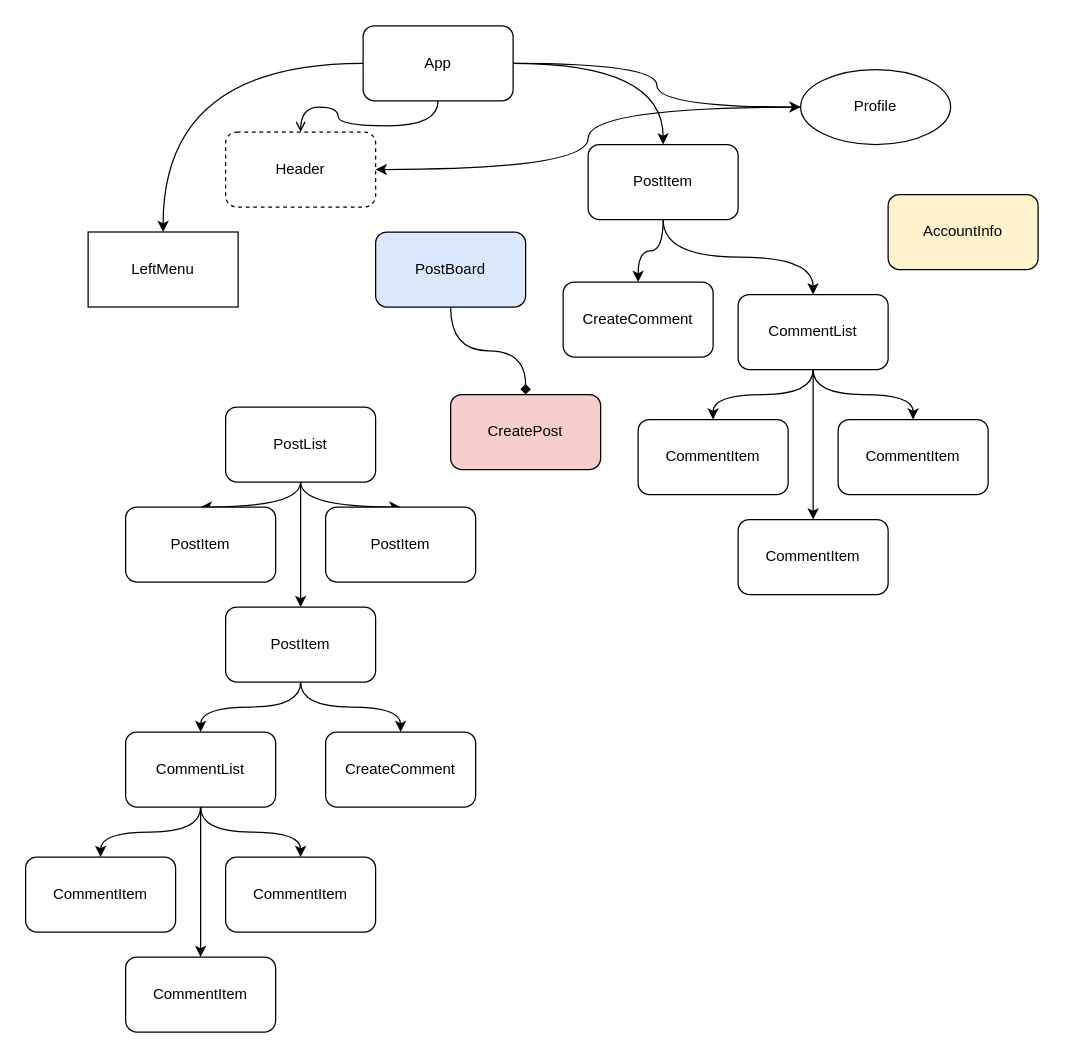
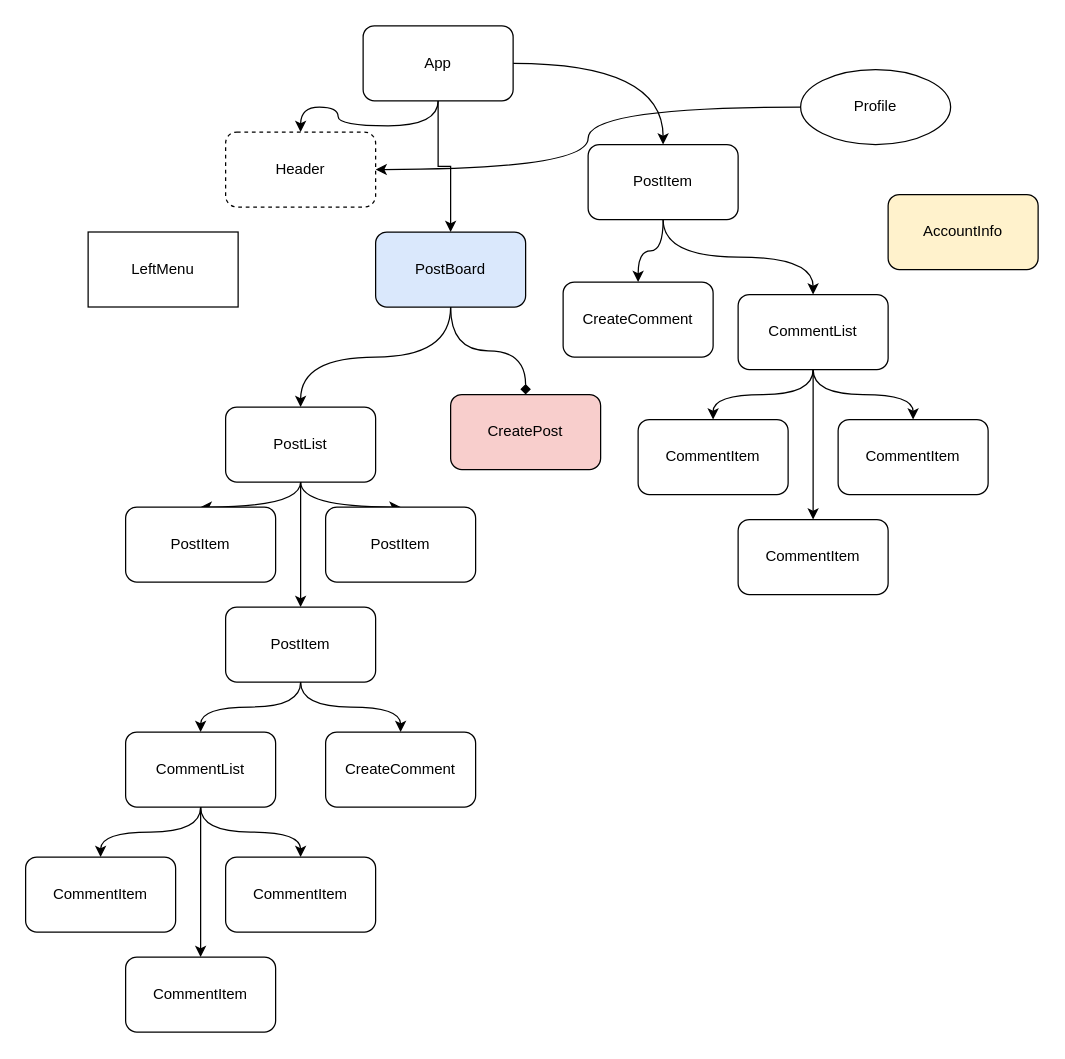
(650, 77) -> none
(223, 97) -> none
(303, 117) -> (303, 114)
none -> (445, 166)
none -> (373, 357)
